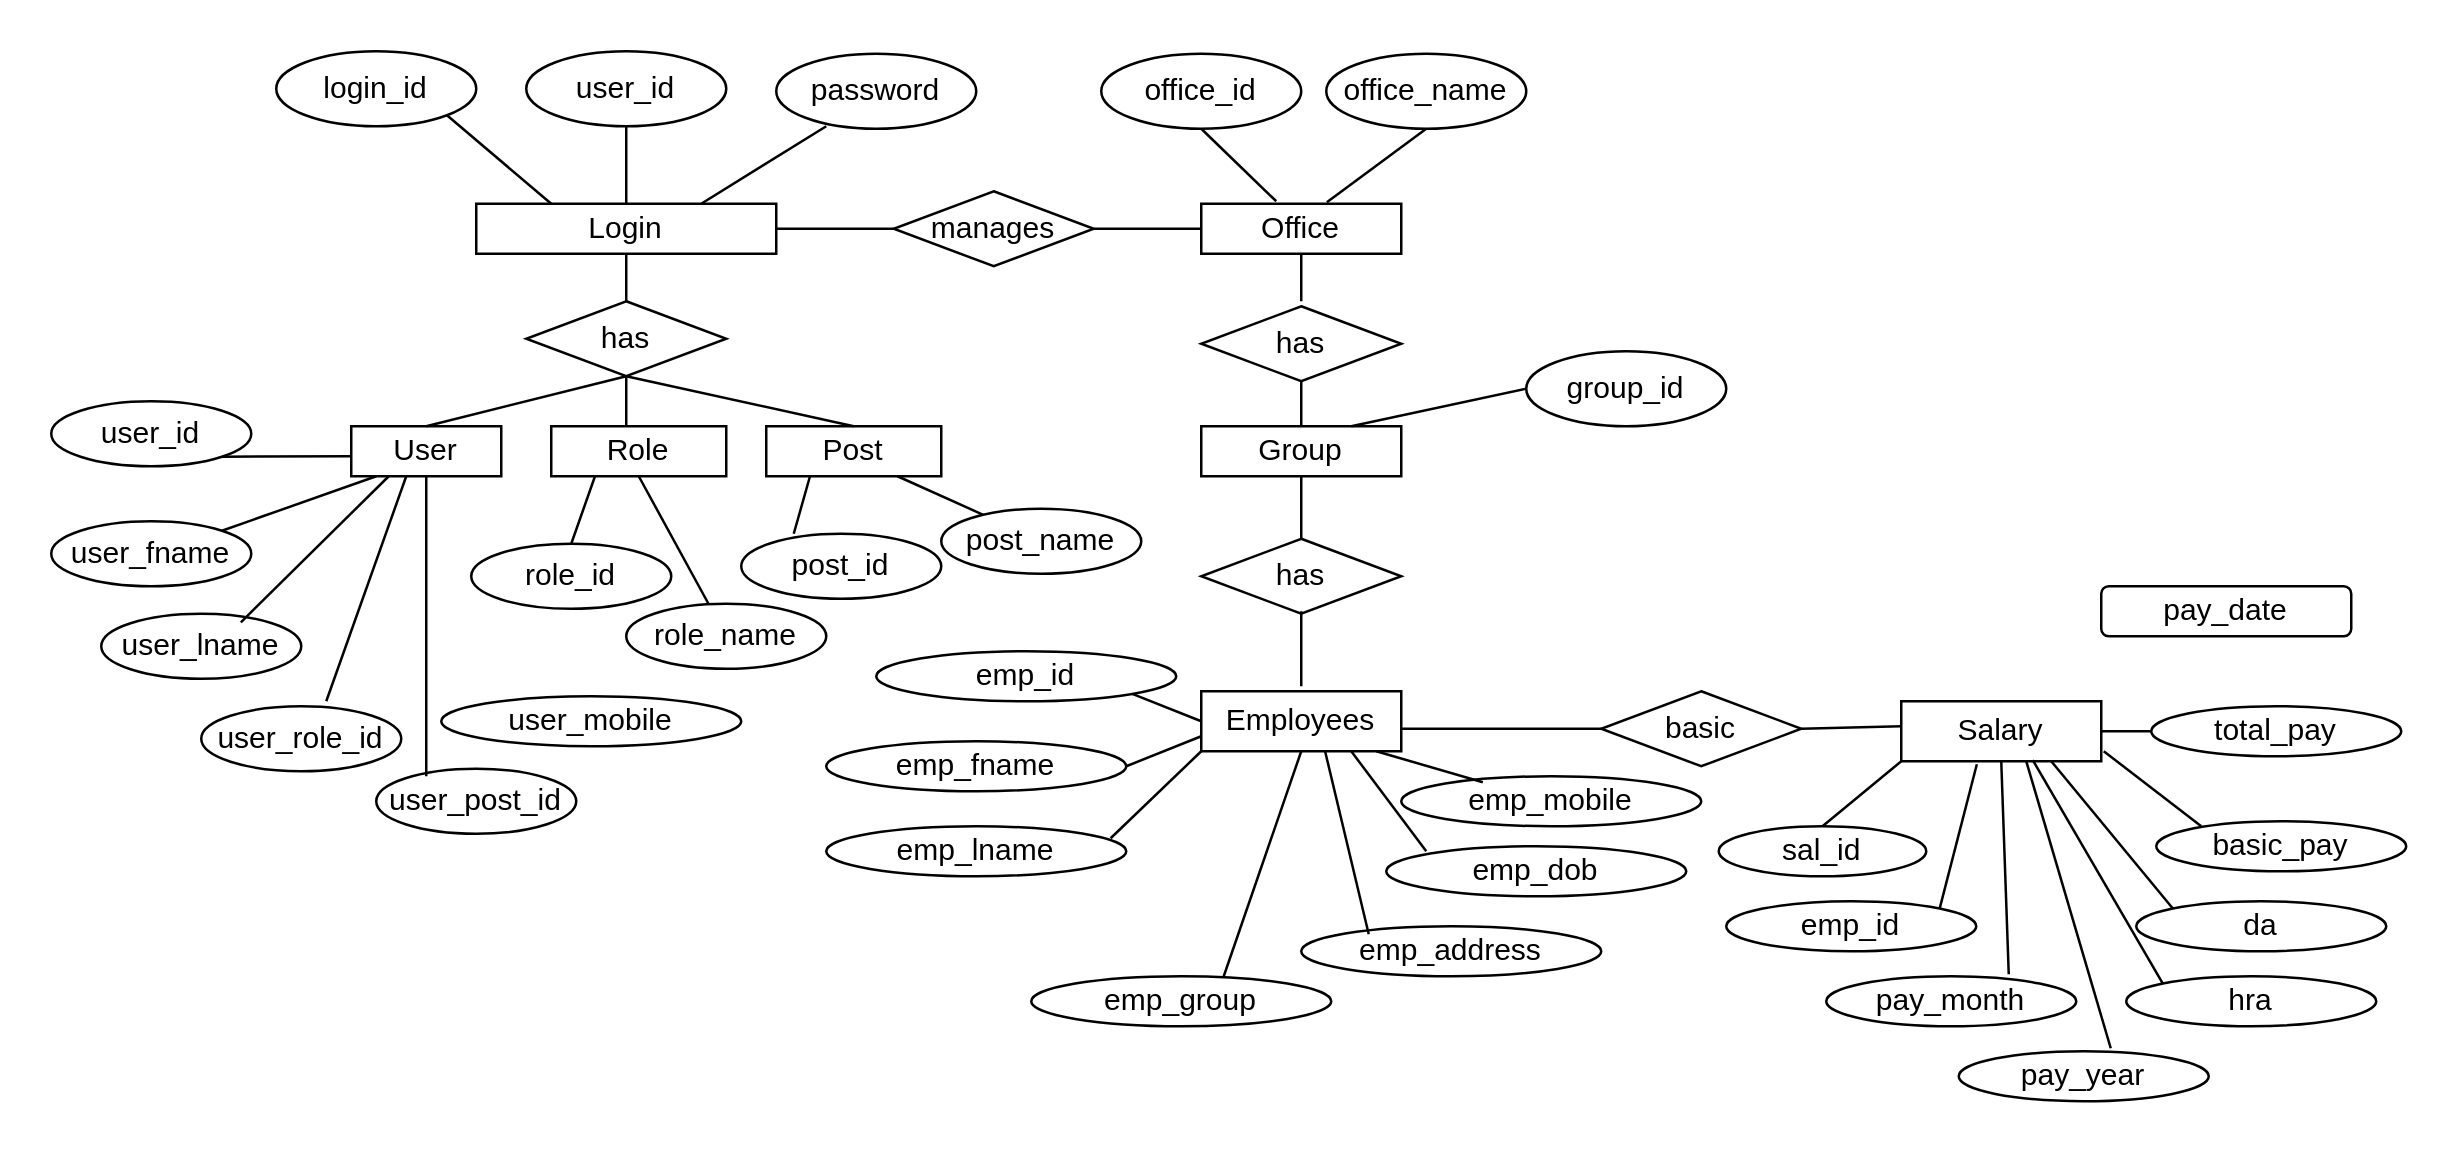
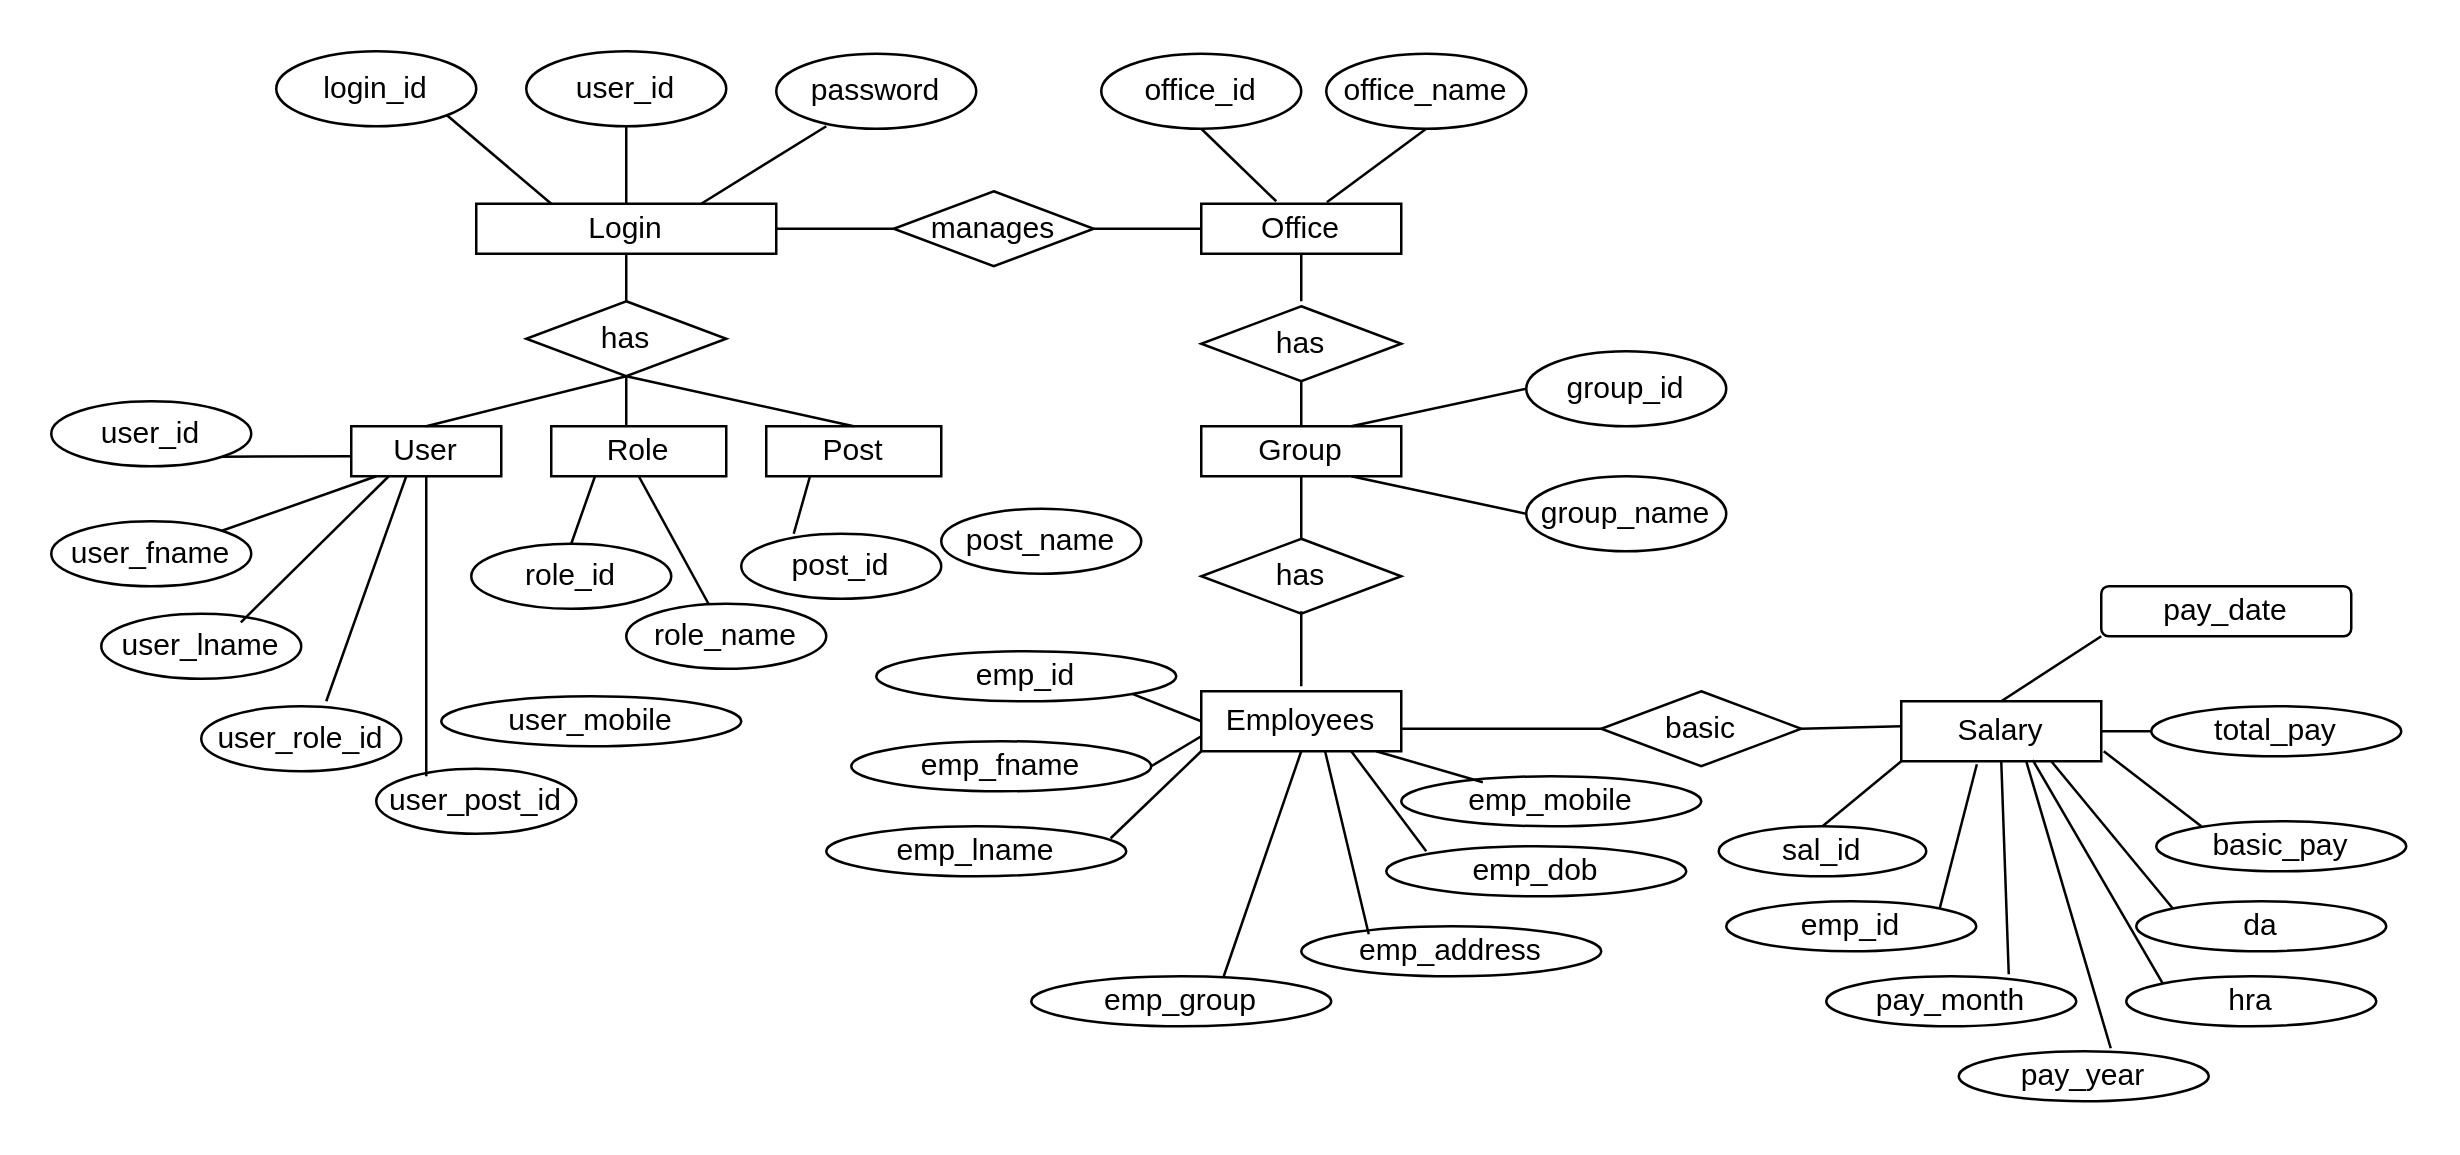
none -> (1440, 495)
(941, 496) -> none
none -> (1626, 514)
none -> (2052, 668)
(976, 766) -> (1001, 766)
